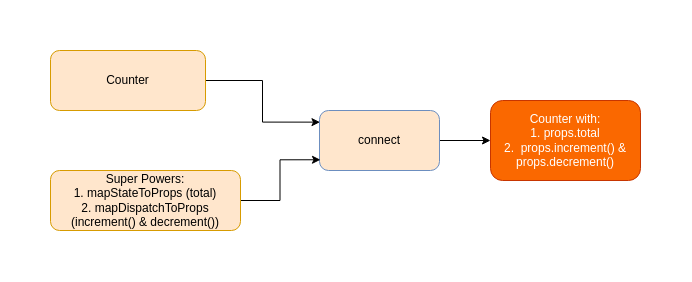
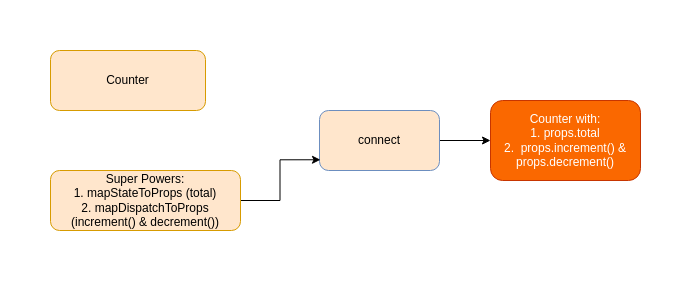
(263, 98) -> none
